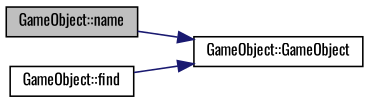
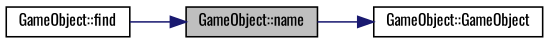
(156, 69) -> (150, 22)
